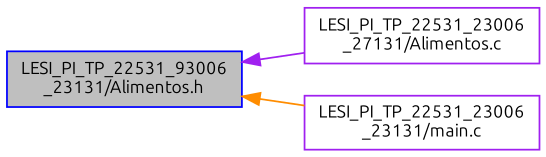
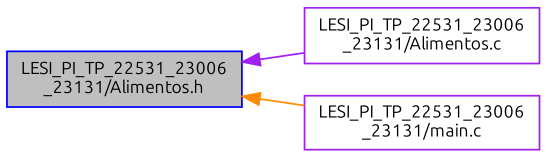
(422, 36) -> (422, 36)
(124, 79) -> (124, 79)
